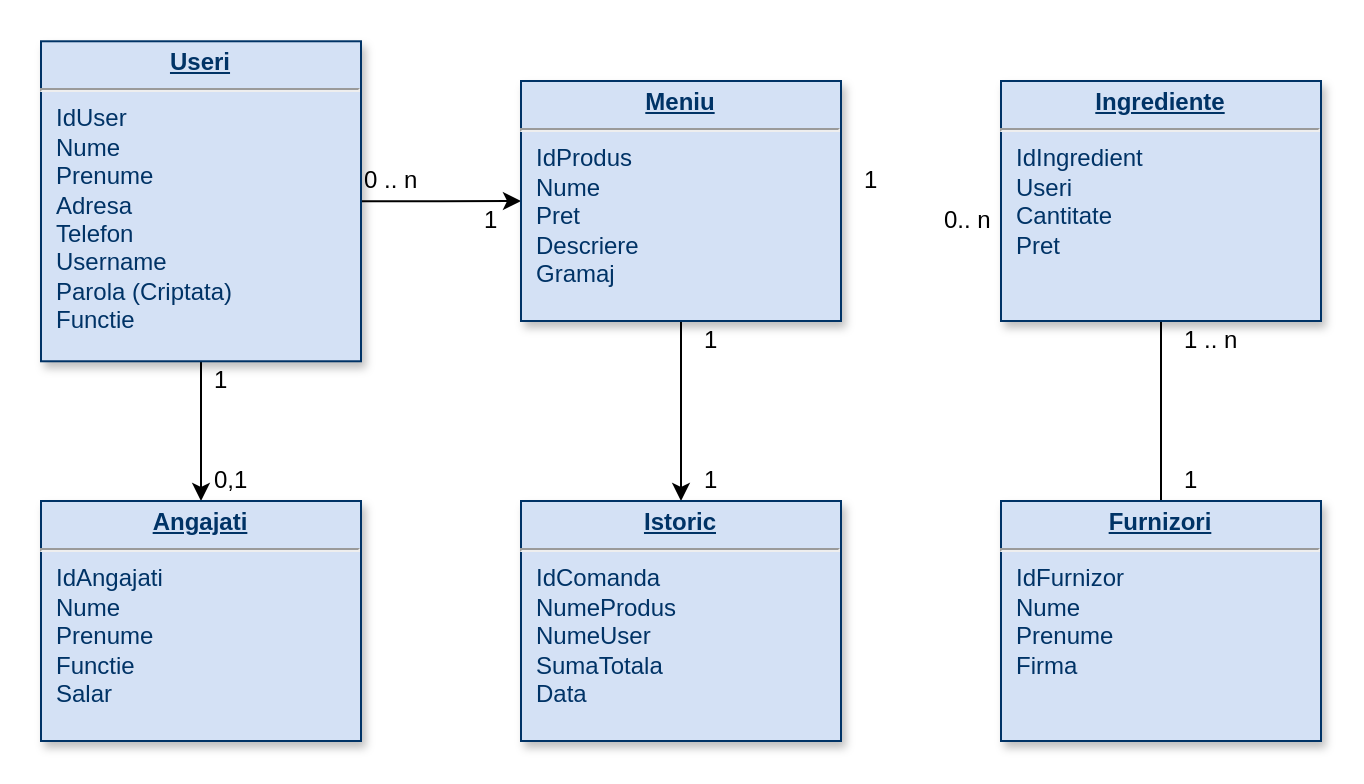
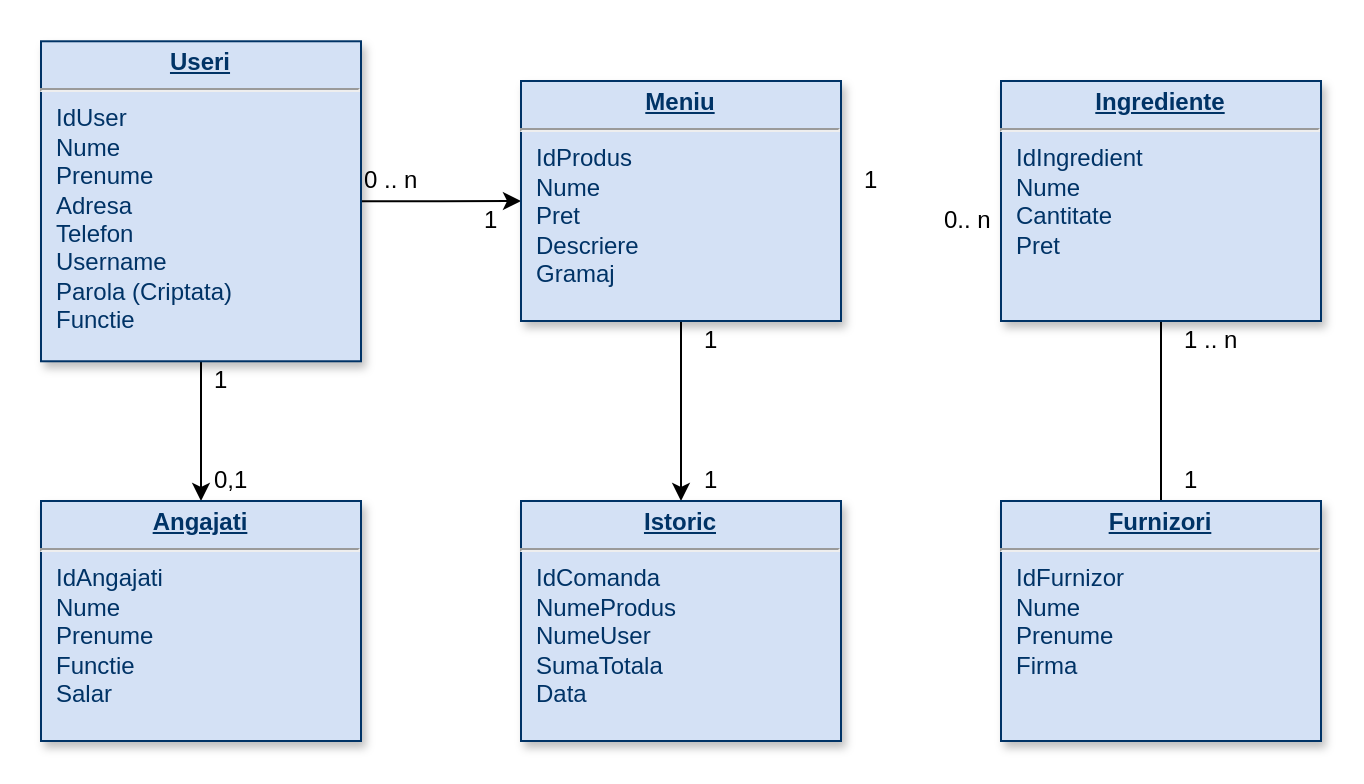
(1079, 153) -> (1079, 153)
